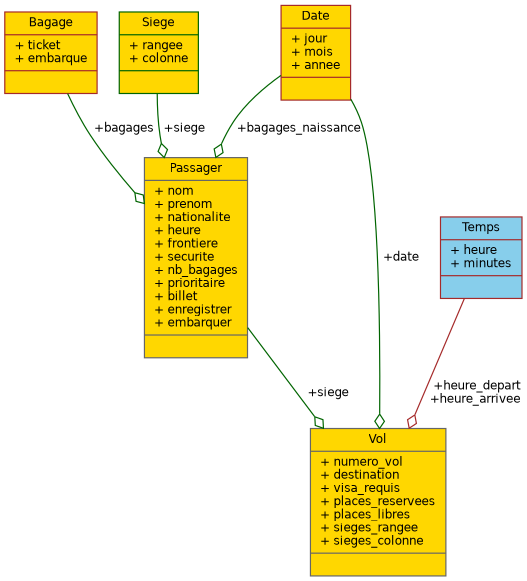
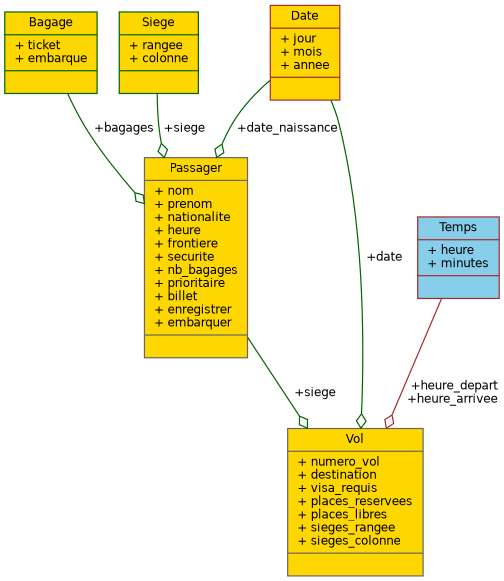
(51, 53) -> (51, 53)
(297, 129) -> (286, 129)
